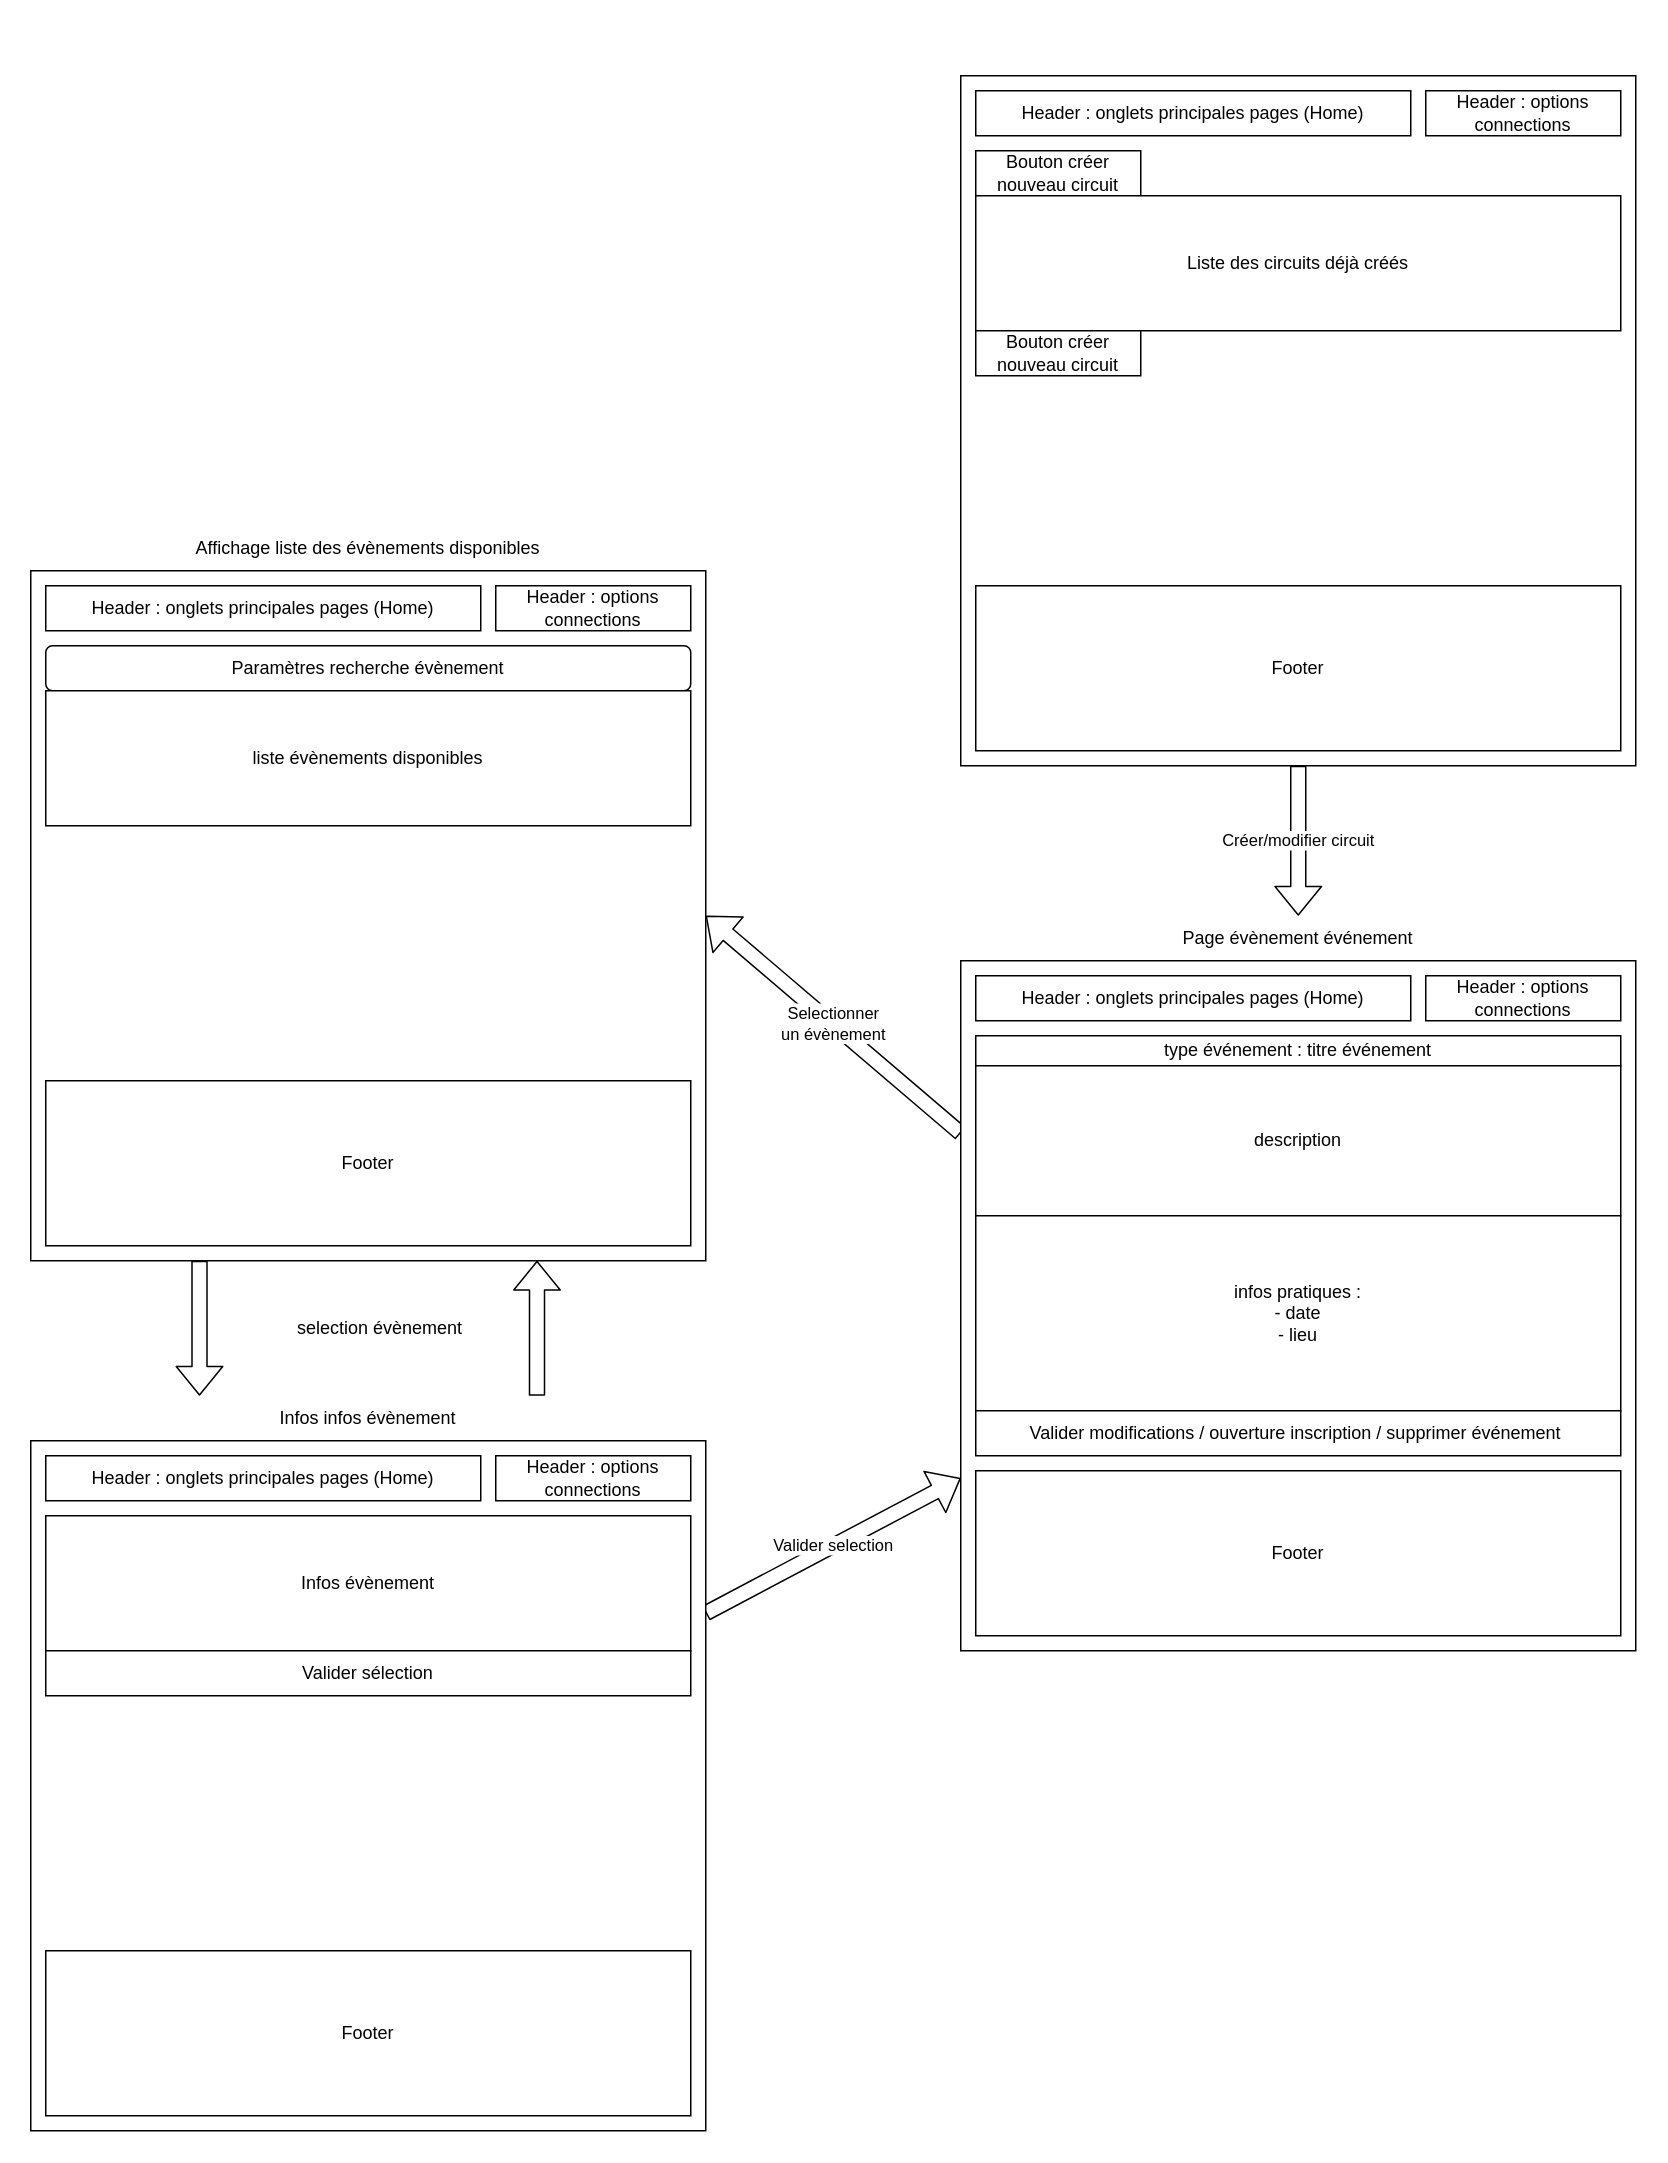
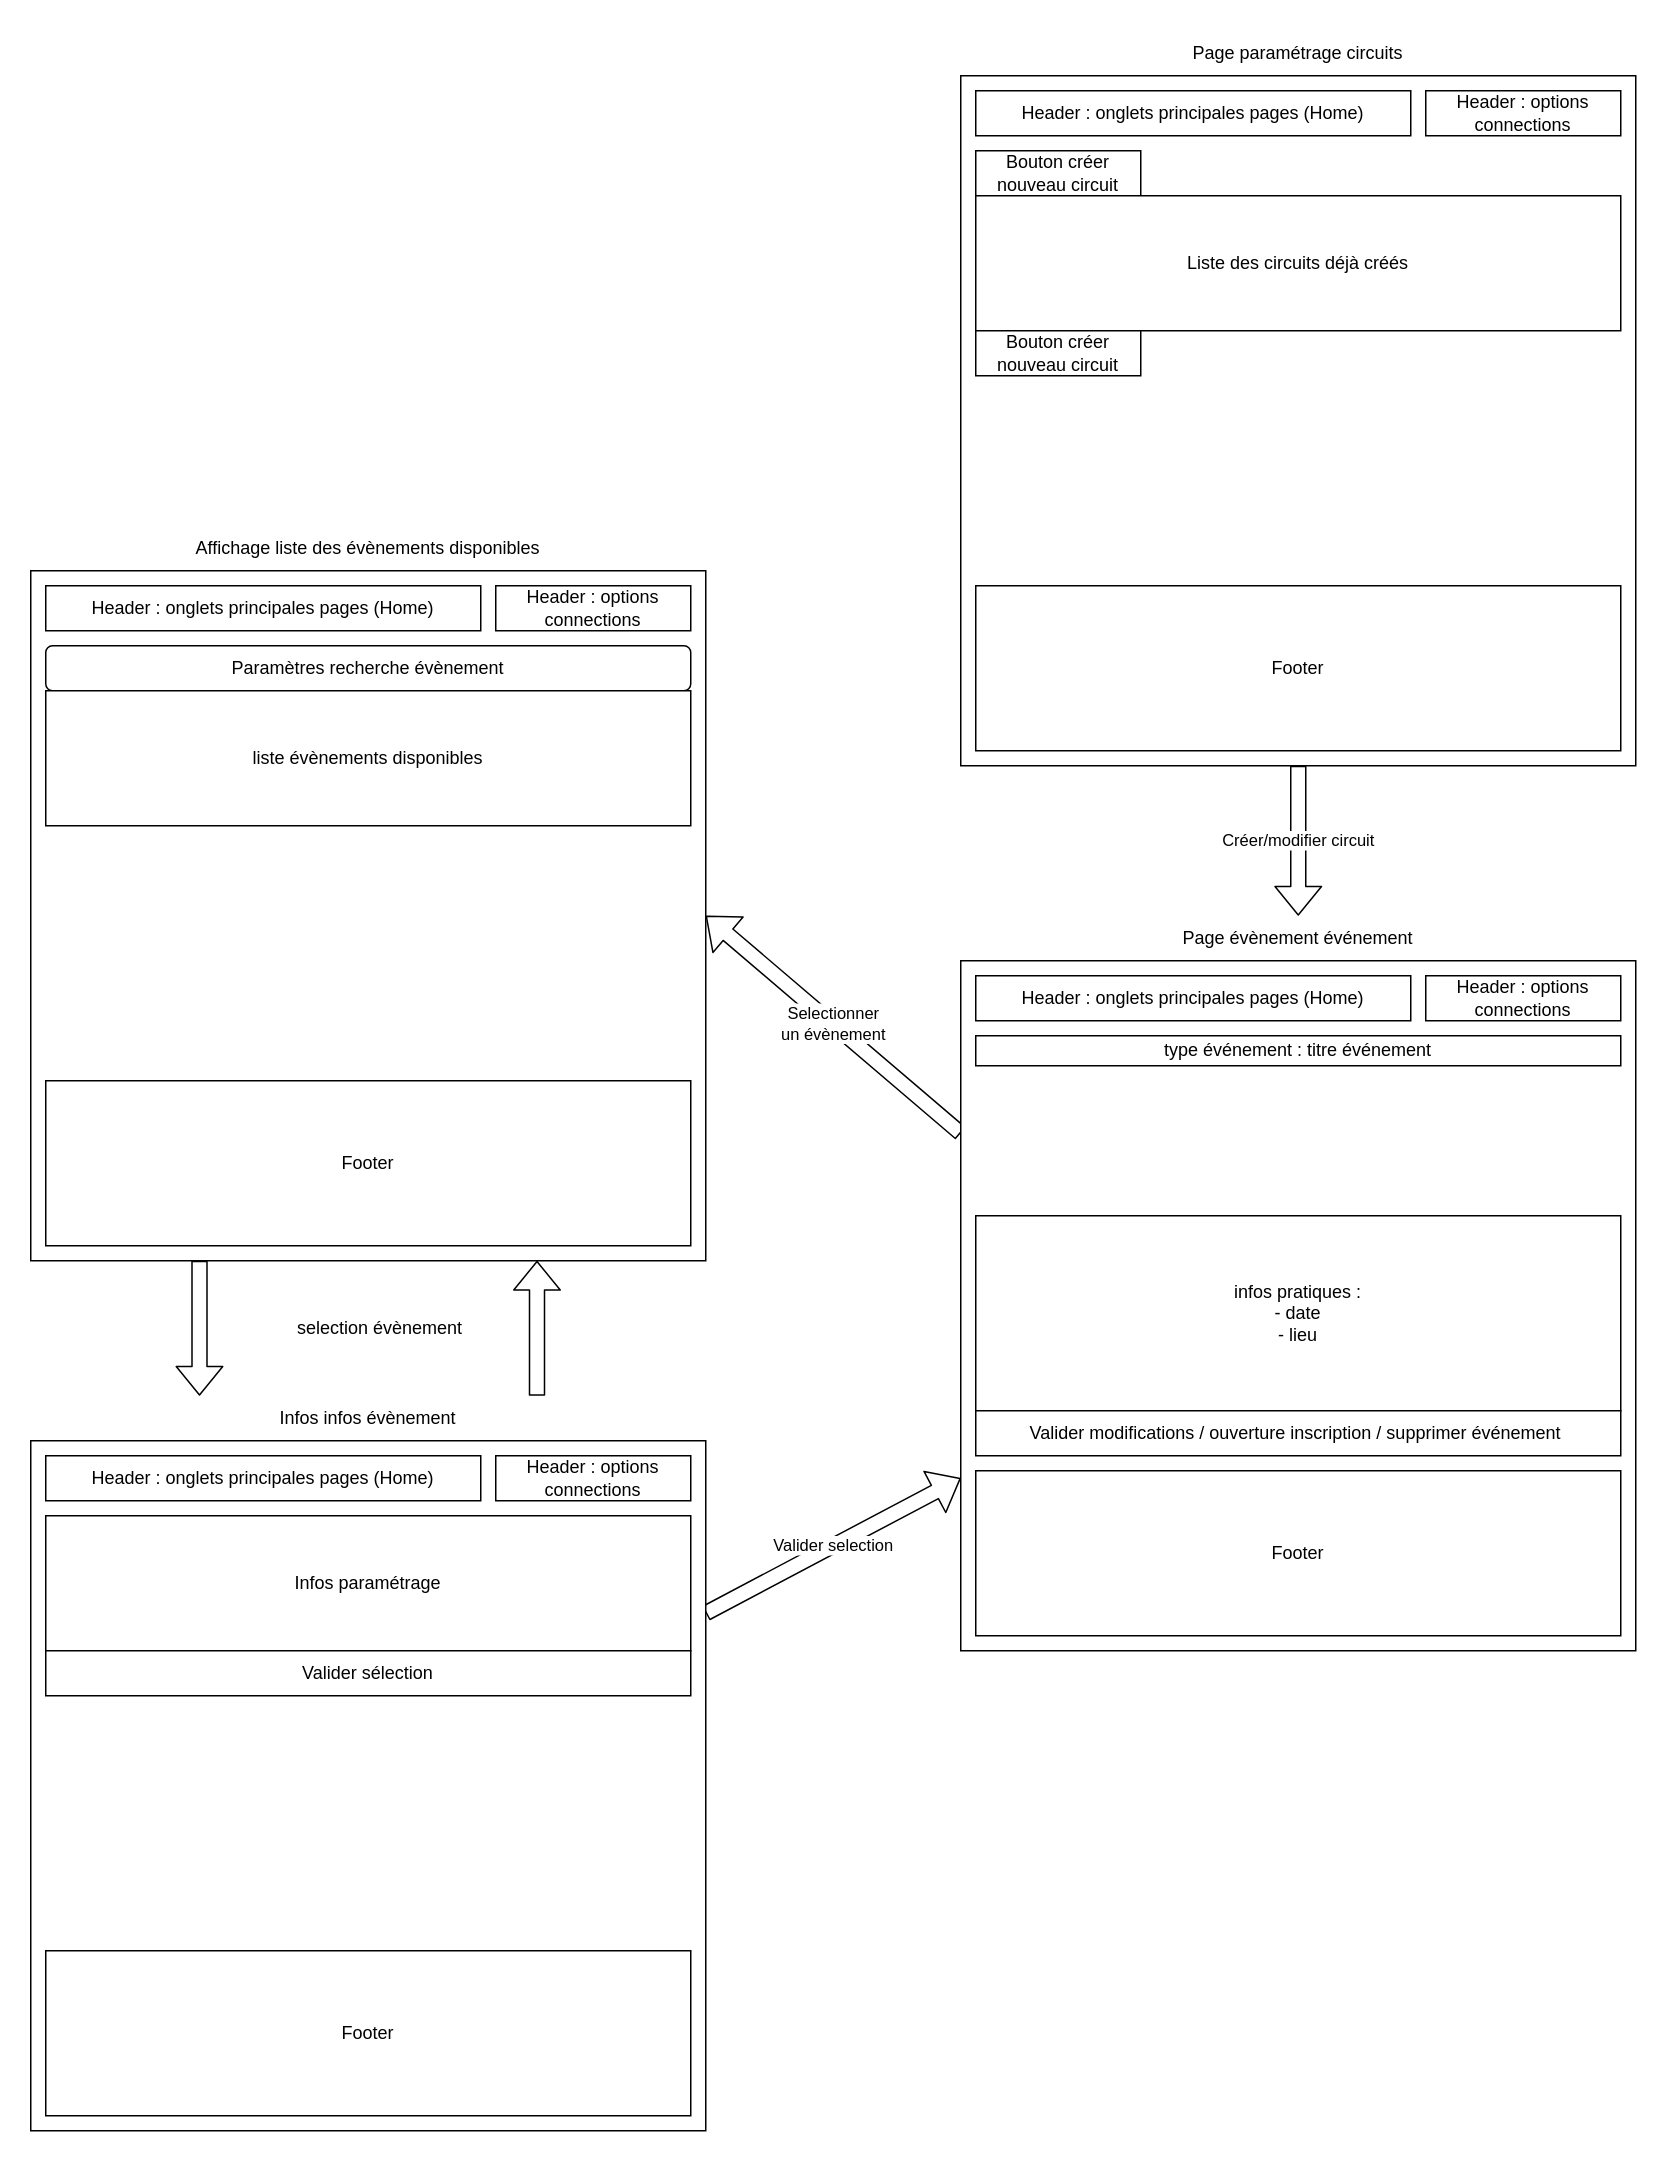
none -> (1298, 53)
(1298, 1141) -> none
(368, 1583) -> (368, 1583)
